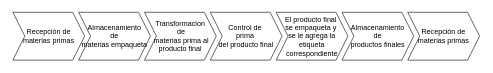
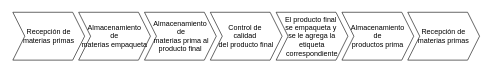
(180, 36) -> (180, 36)
(246, 36) -> (246, 36)
(378, 36) -> (378, 36)
